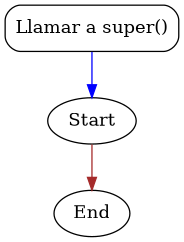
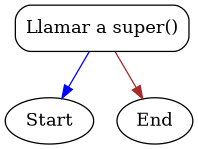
(92, 161) -> (126, 70)
